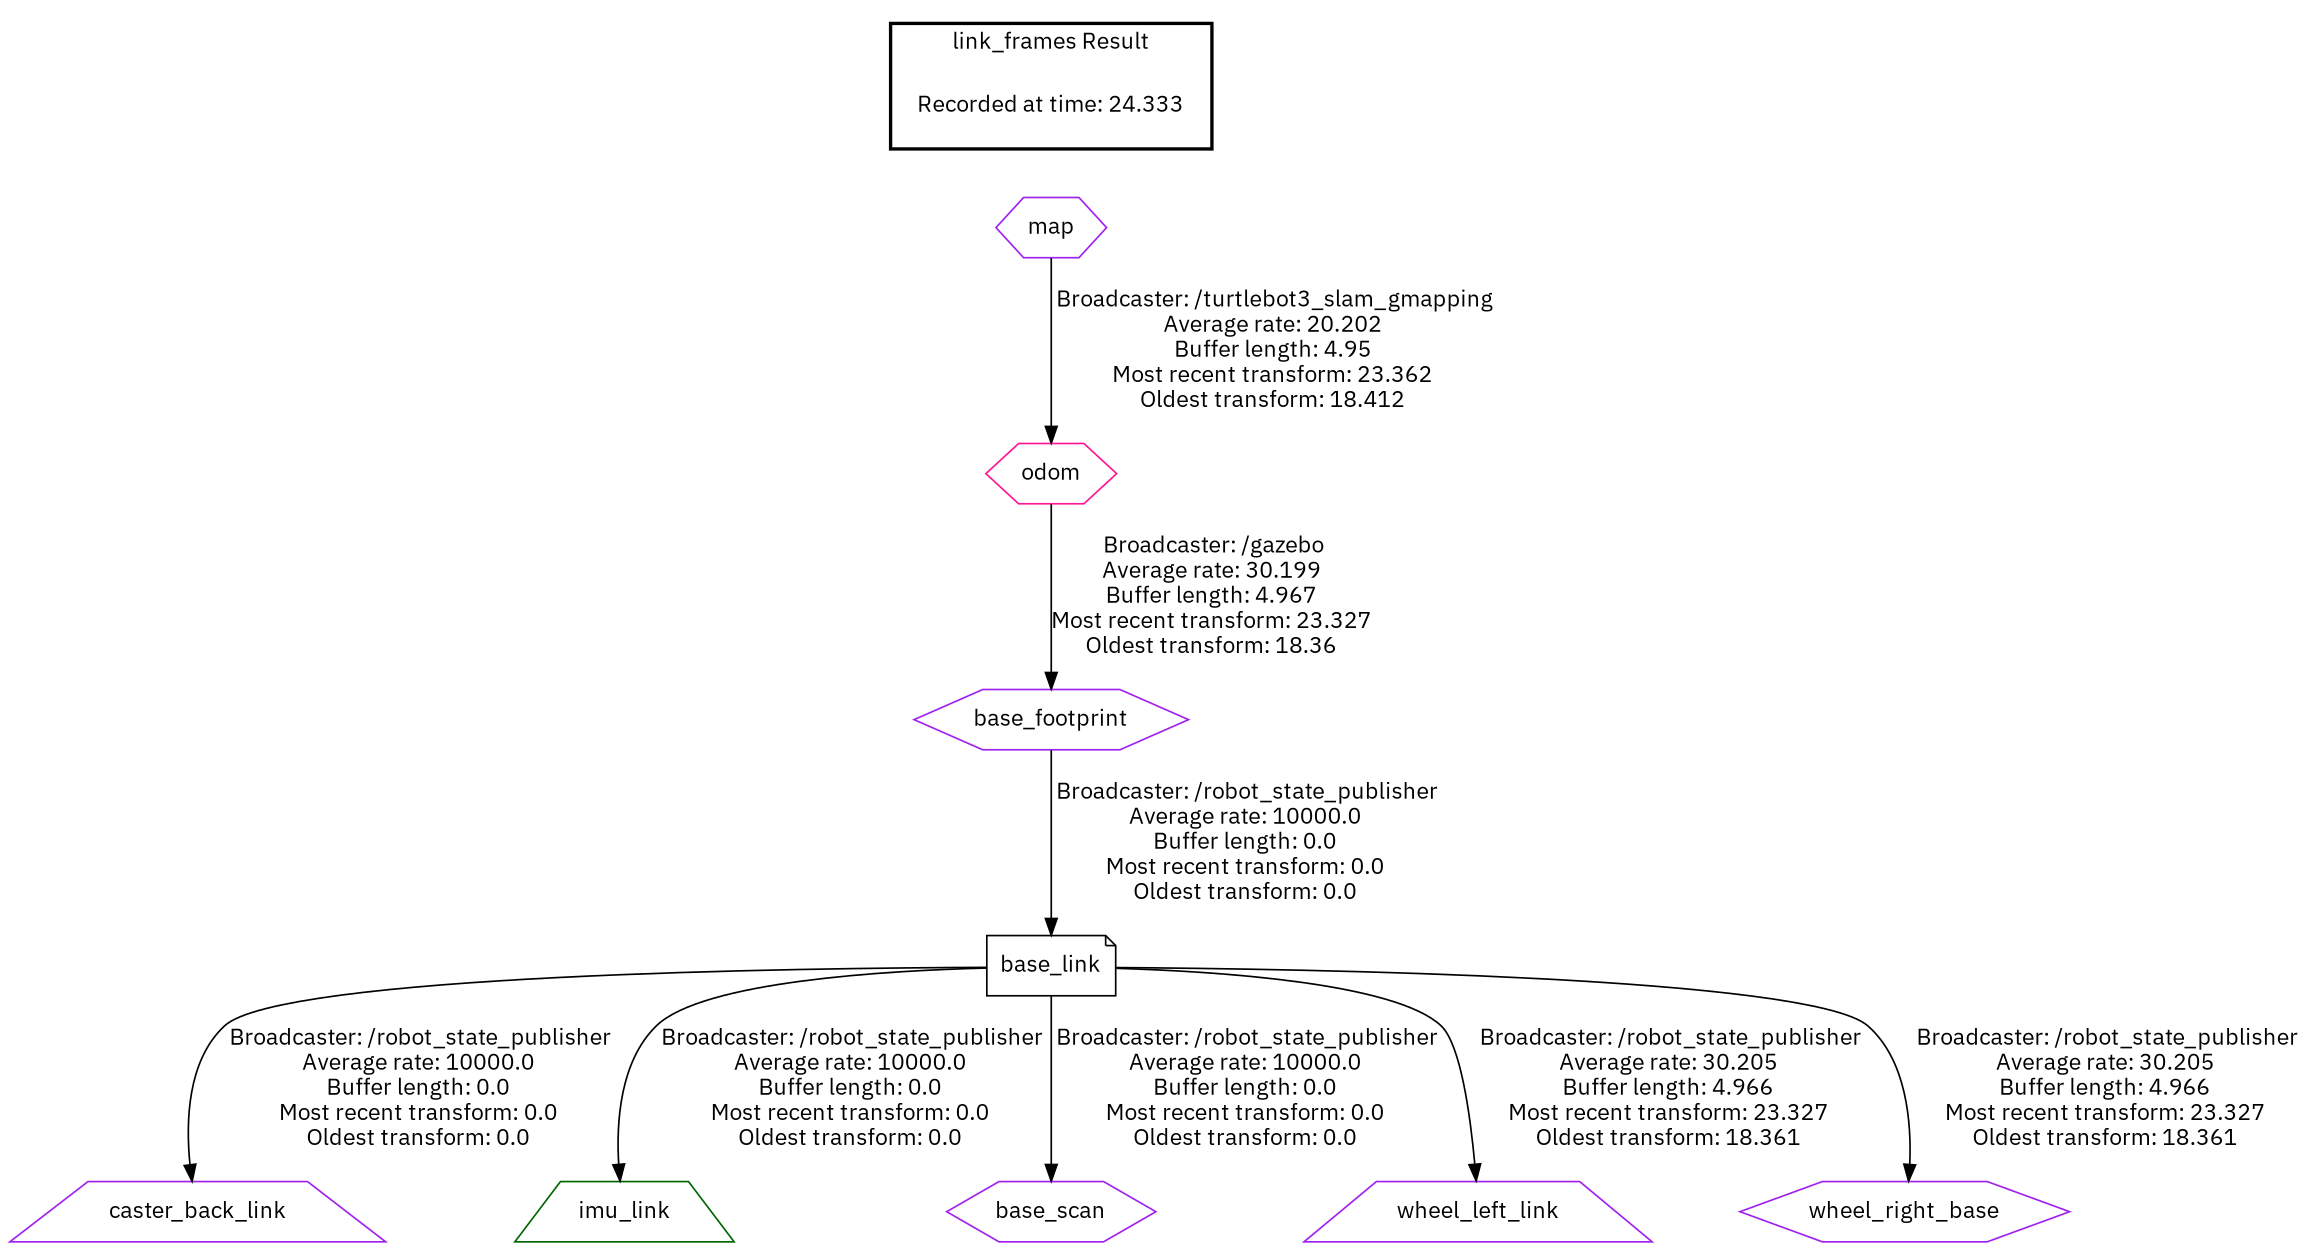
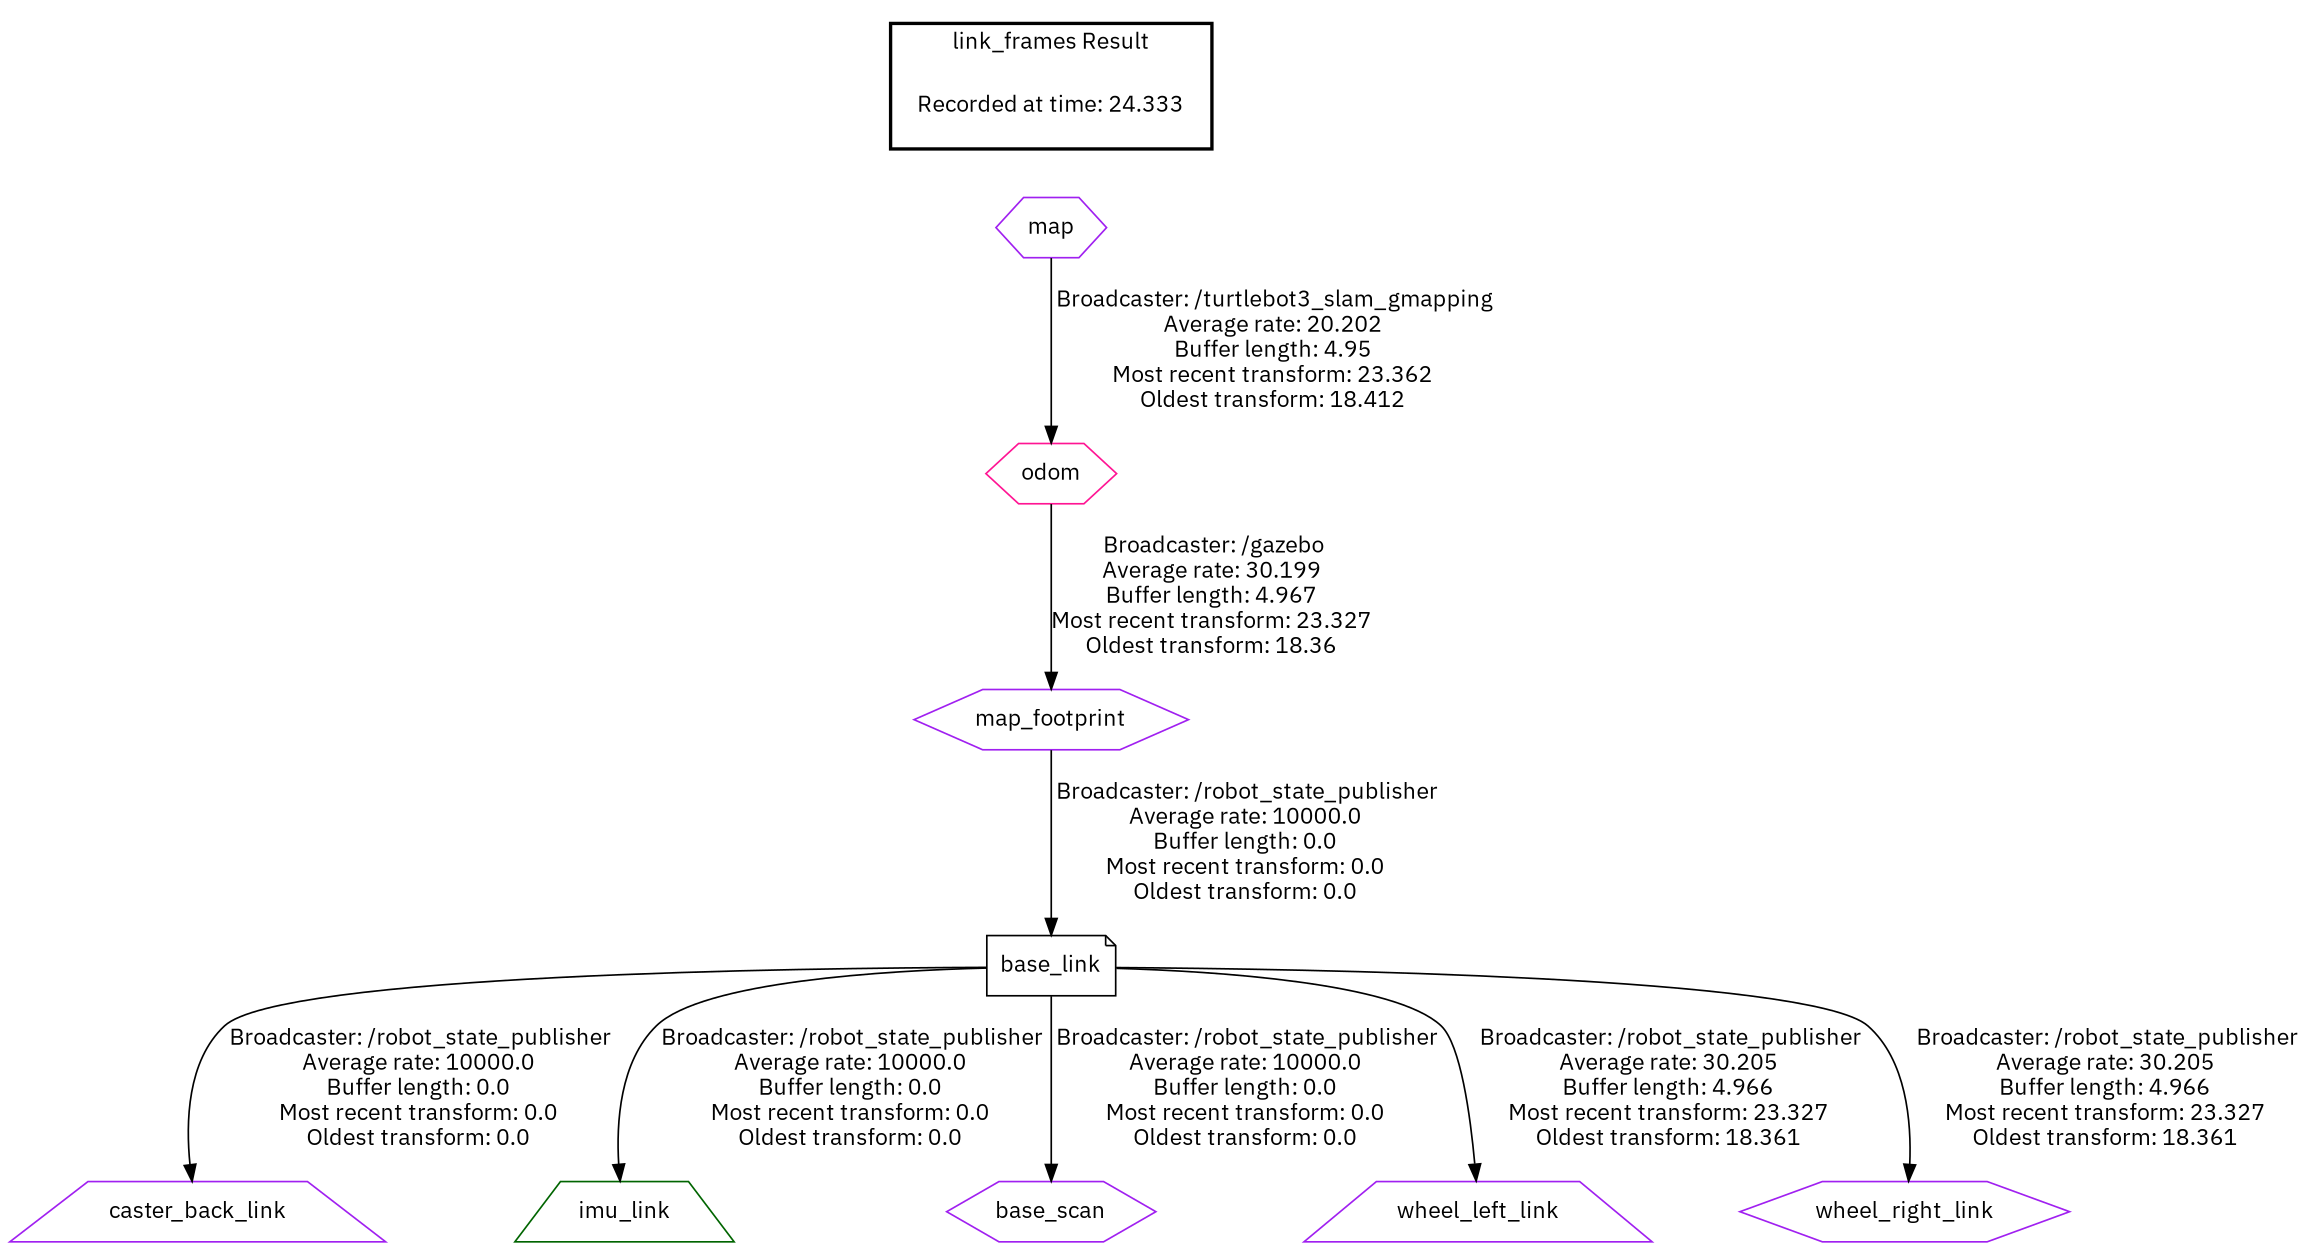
(1051, 720) -> (1051, 720)
(1905, 1212) -> (1905, 1212)
